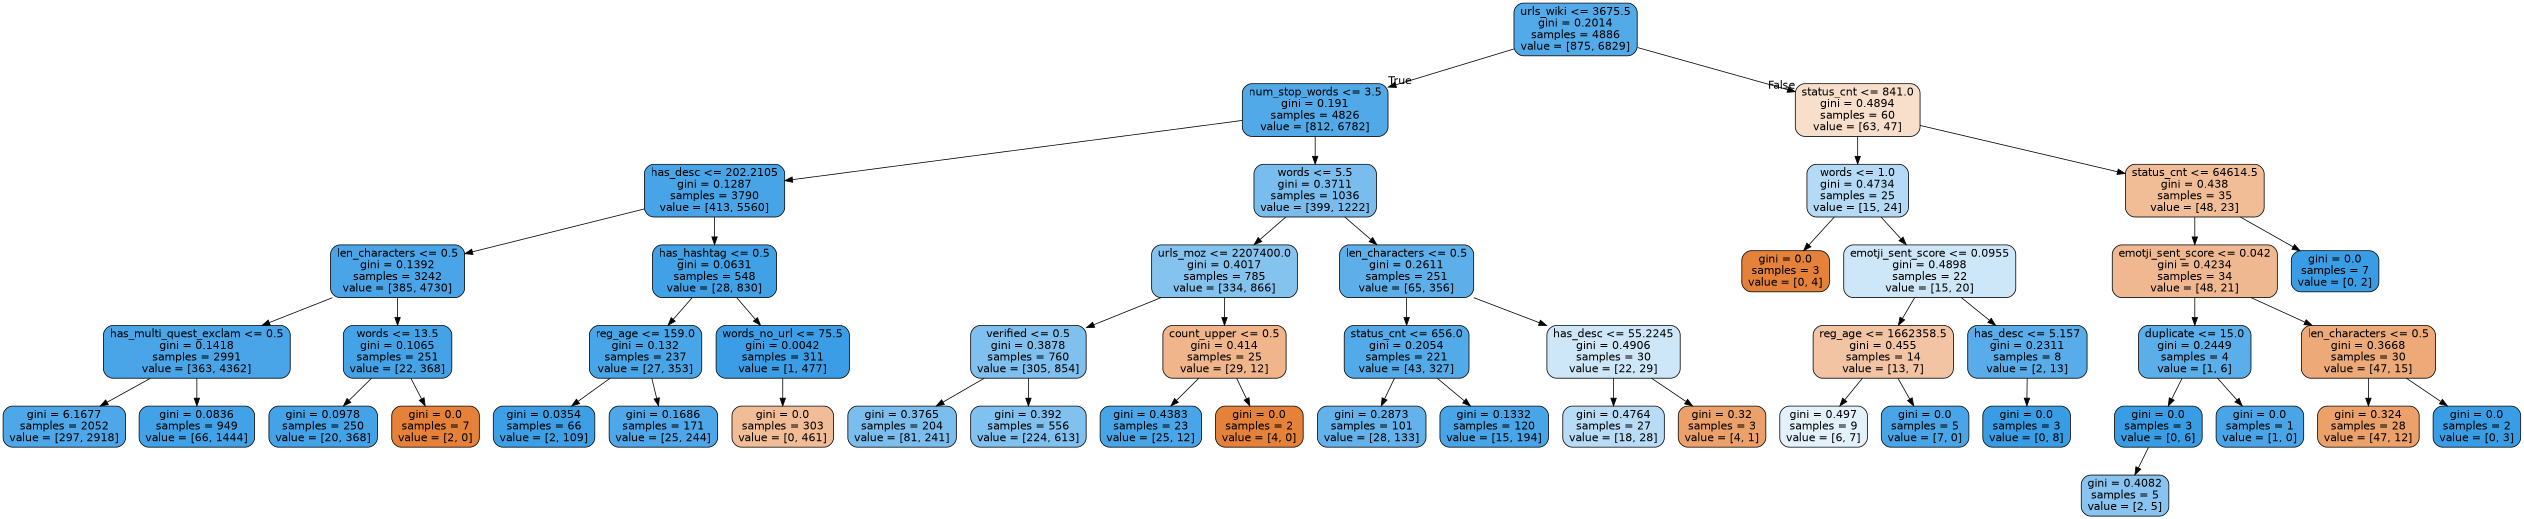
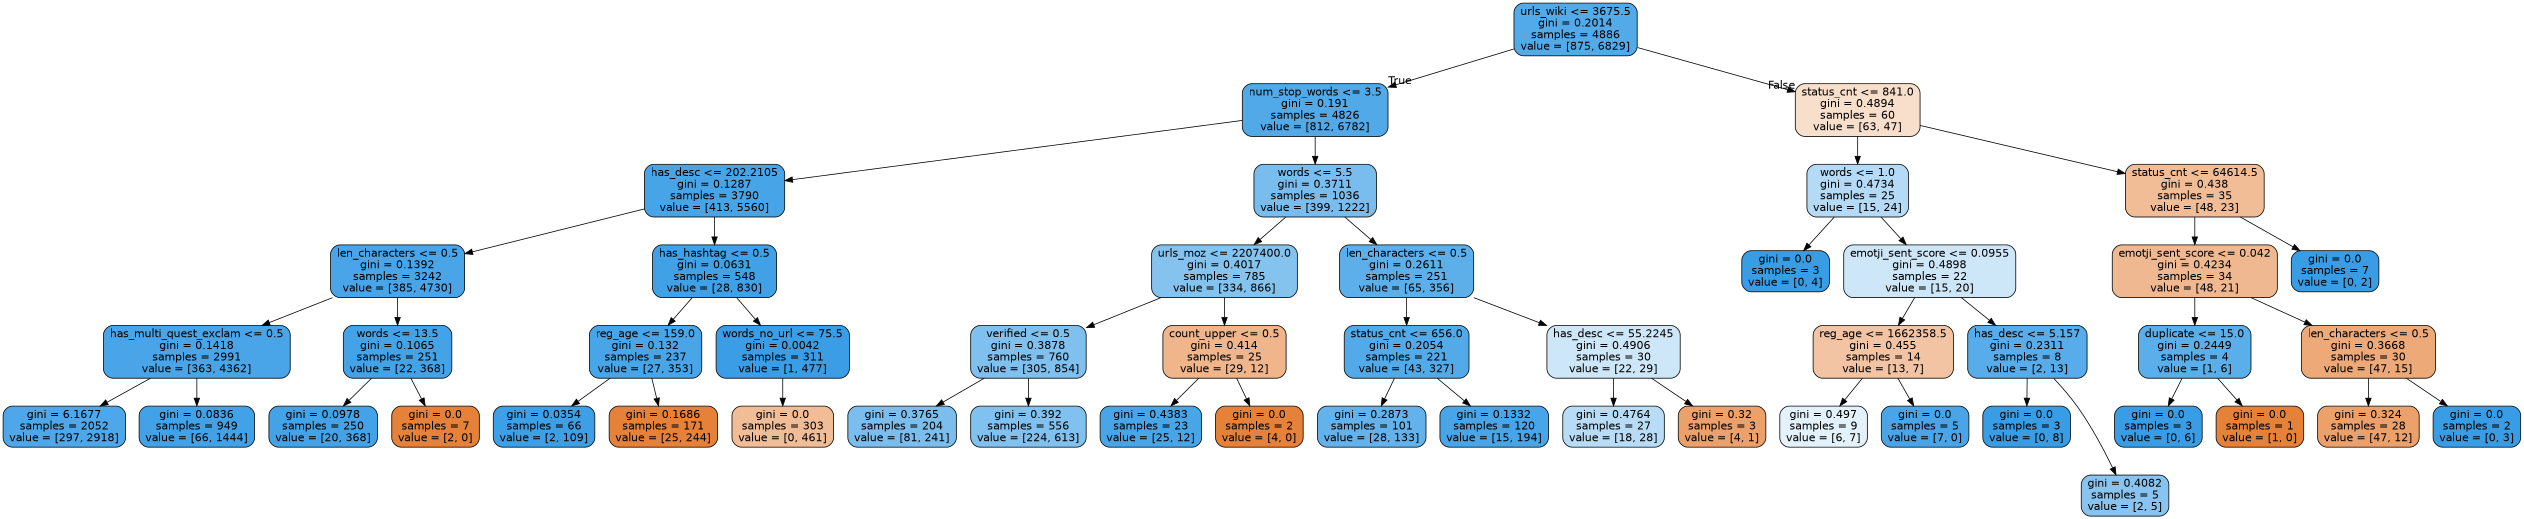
(1786, 271) -> (1786, 271)
(663, 427) -> (663, 427)
(2260, 427) -> (2260, 427)
(2143, 458) -> (2087, 421)
